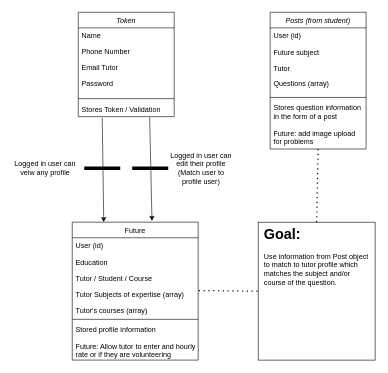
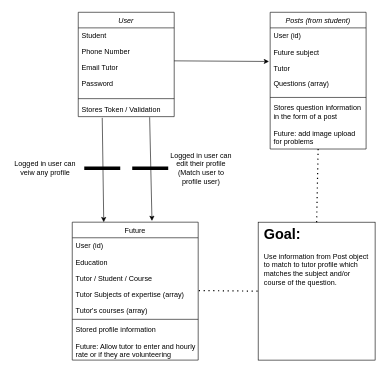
(126, 20) -> (126, 20)
(90, 36) -> (96, 36)
none -> (256, 61)
